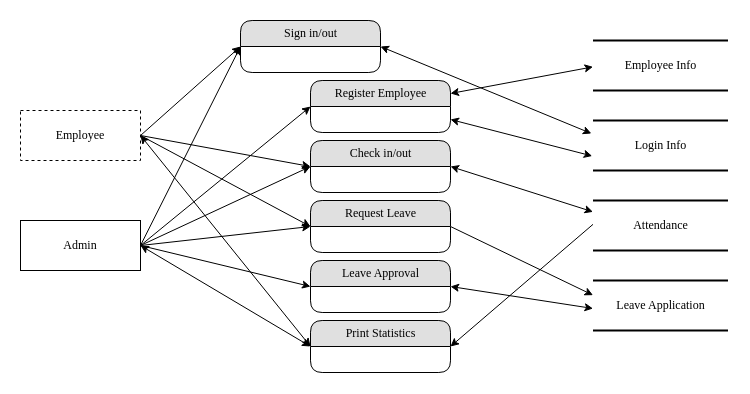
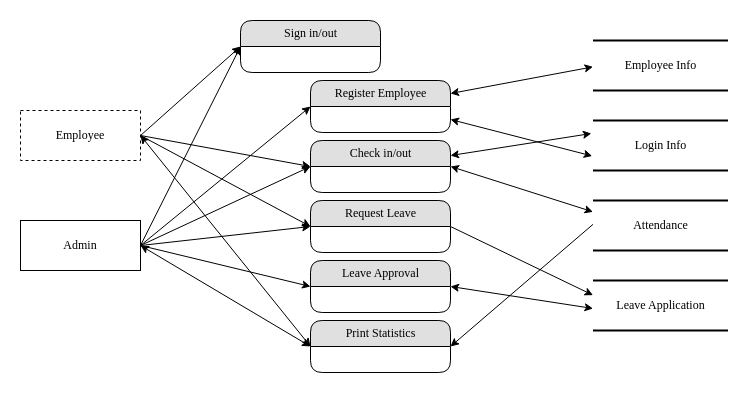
(486, 90) -> (521, 144)
